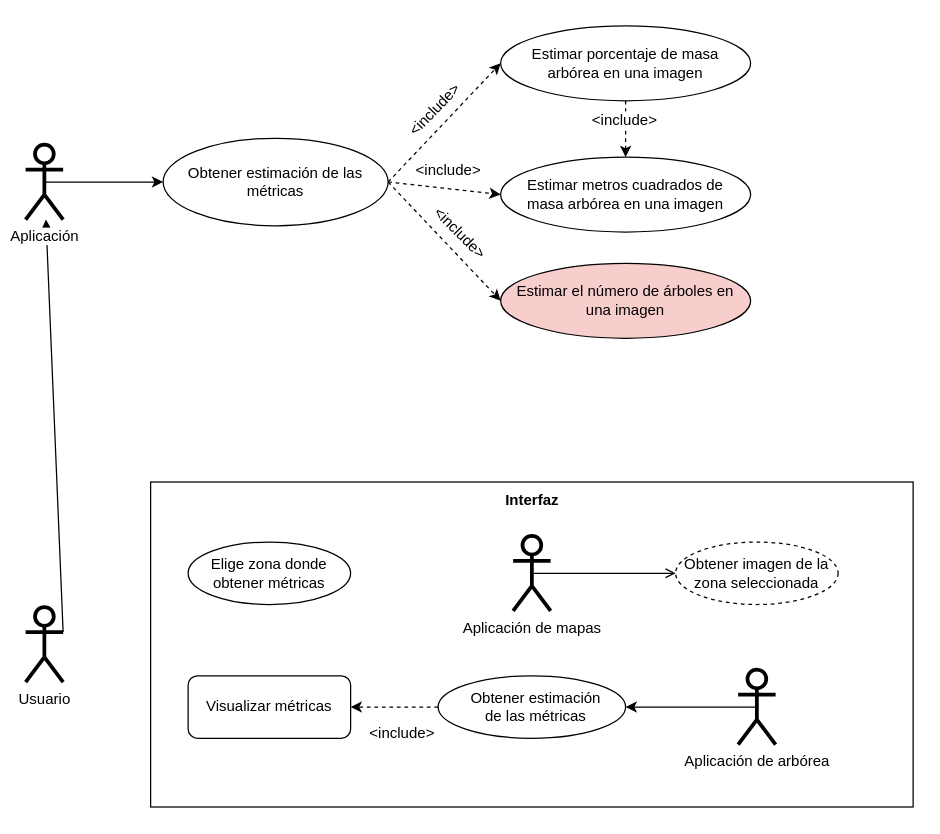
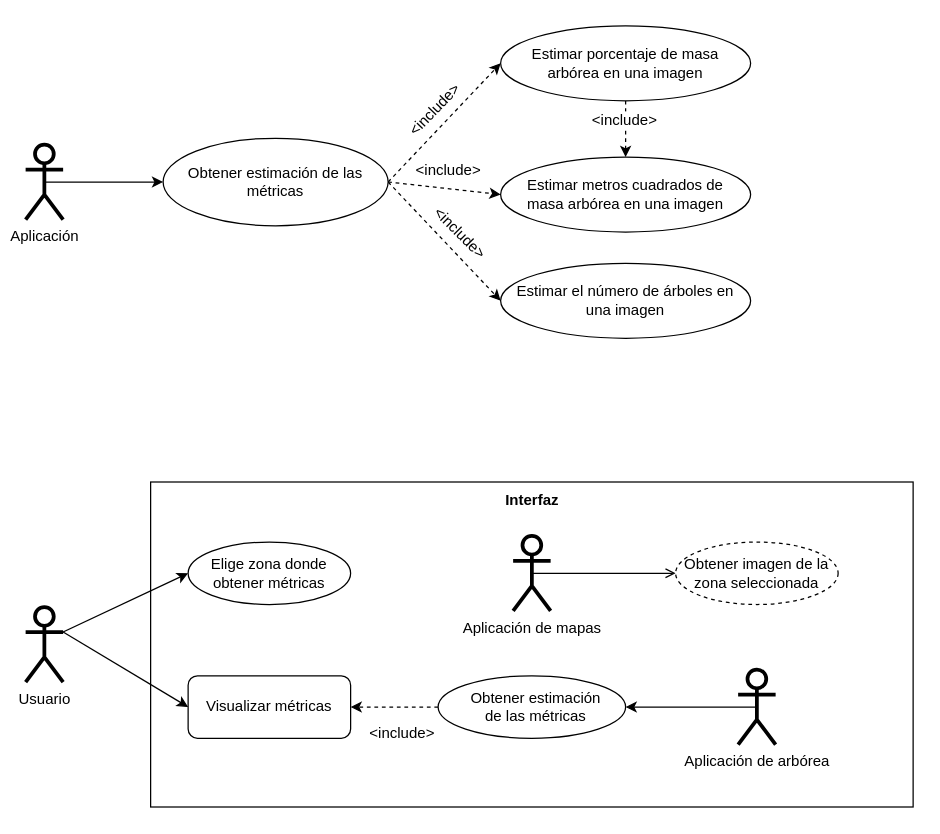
(626, 301) -> (626, 301)
(55, 437) -> (124, 603)
none -> (123, 668)
